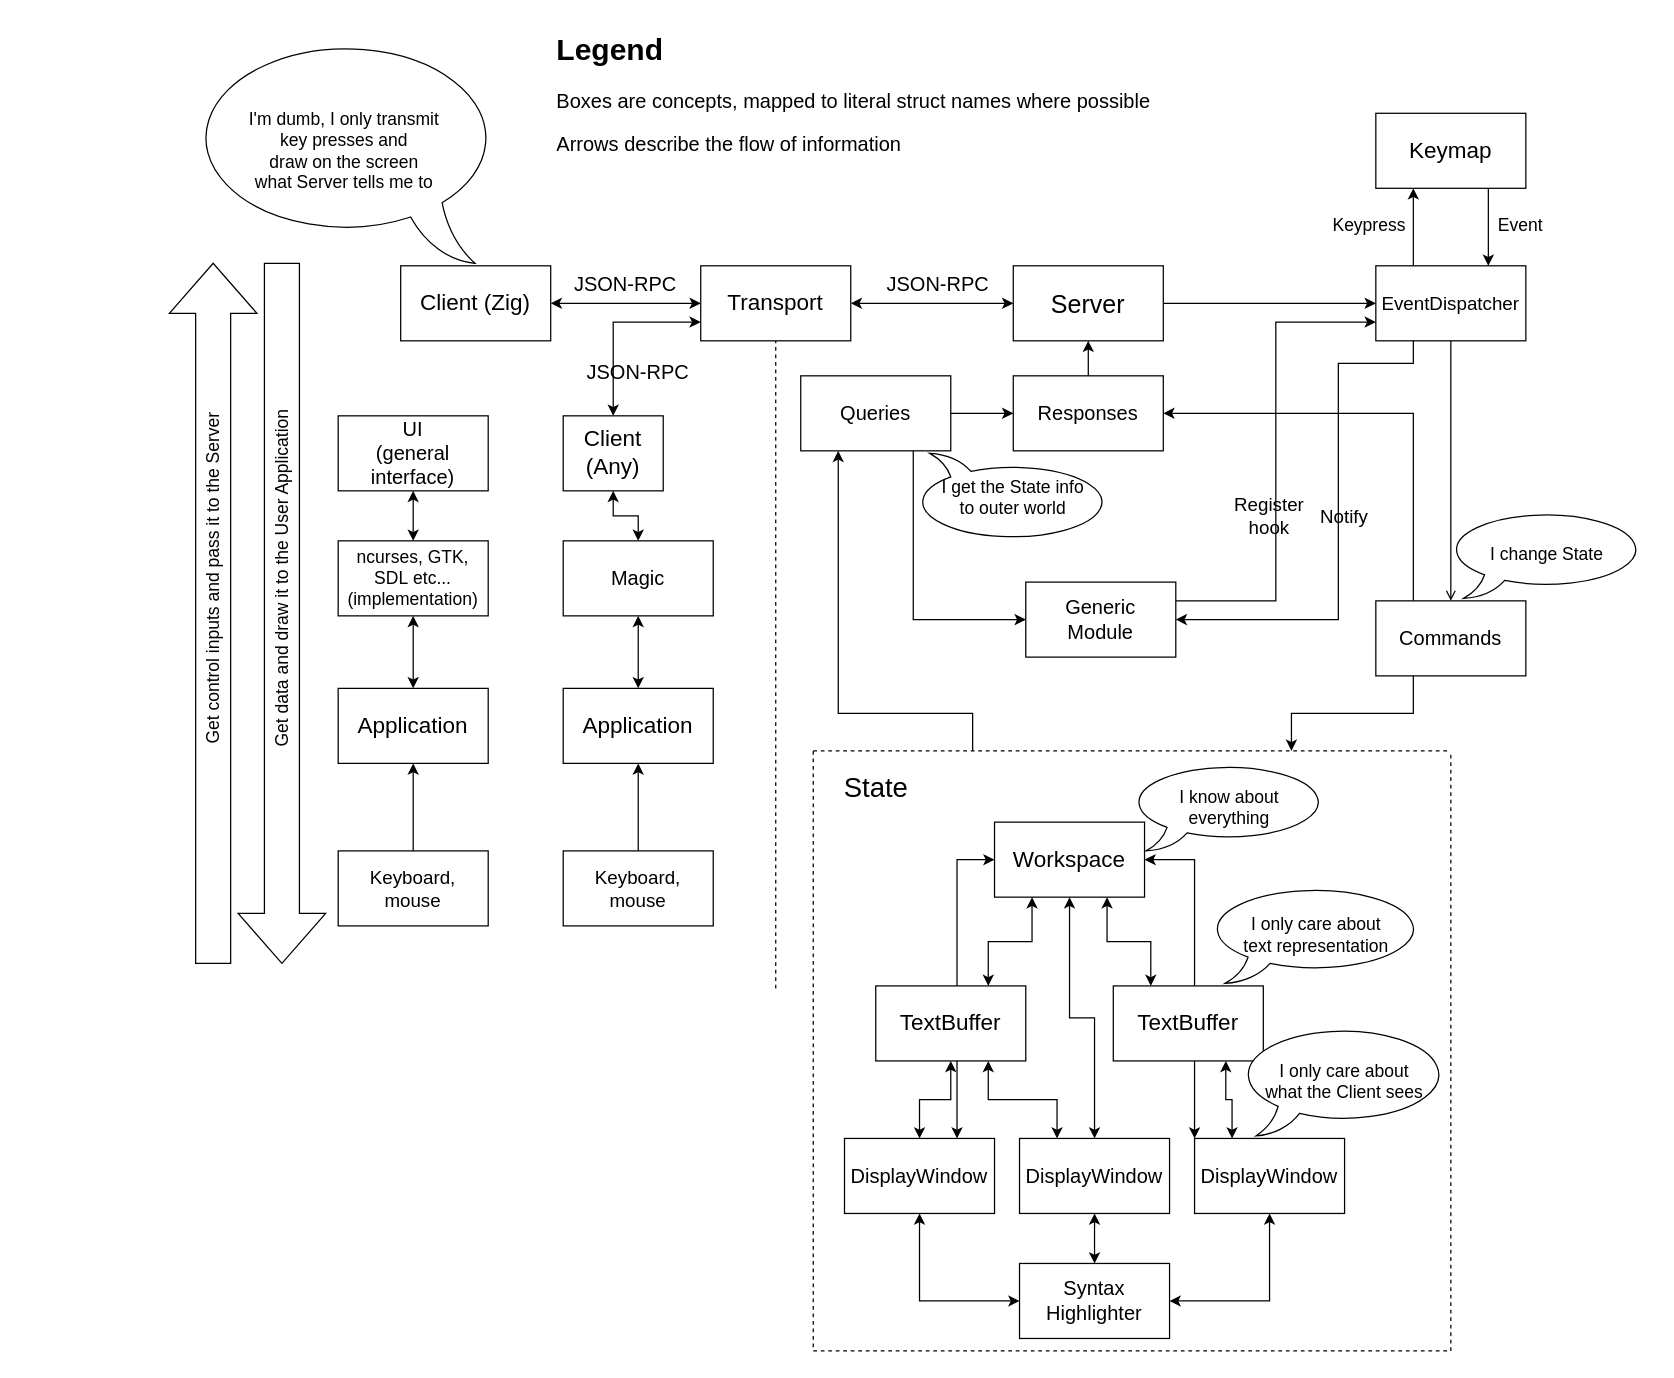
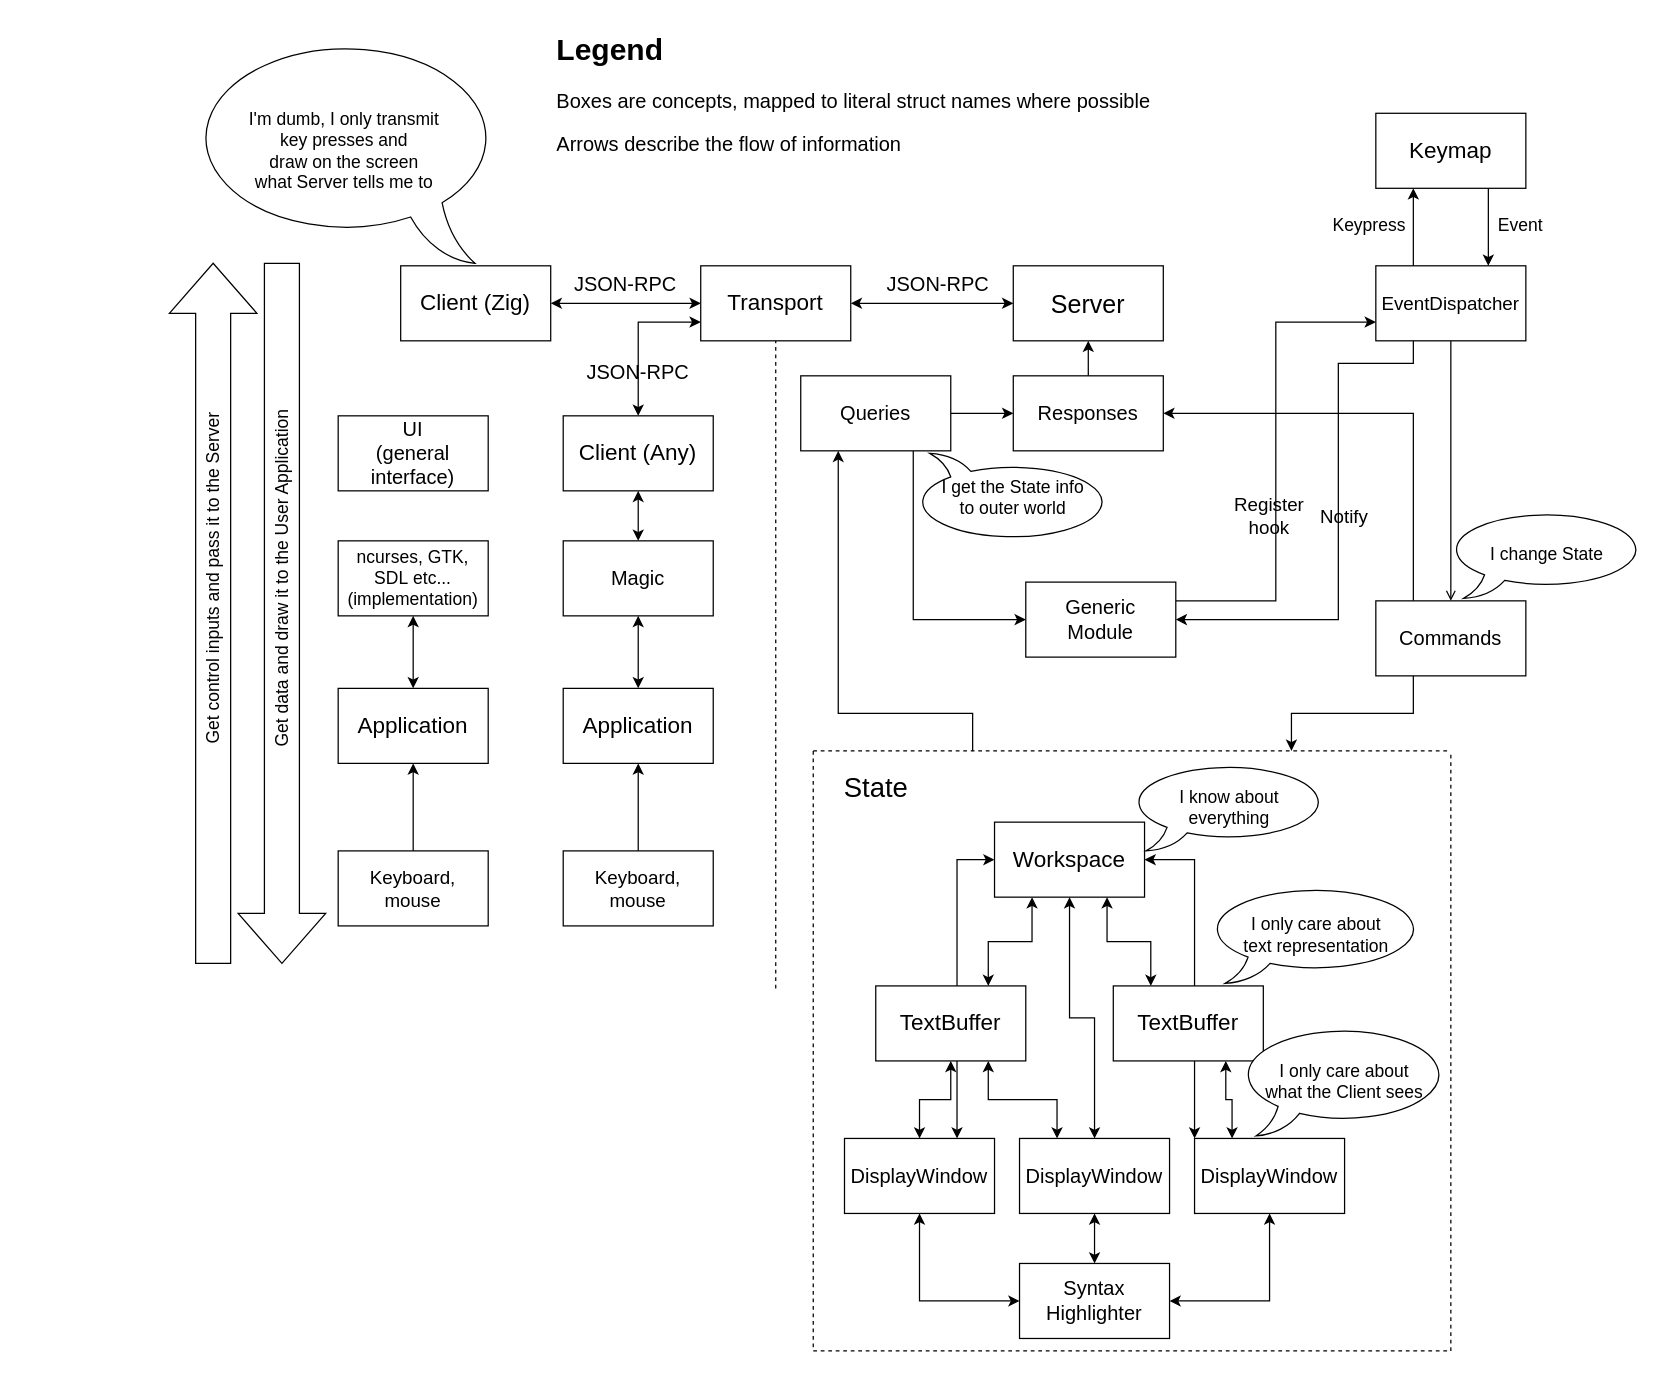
(1265, 303) -> none
(613, 453) -> (638, 453)
(413, 516) -> none
